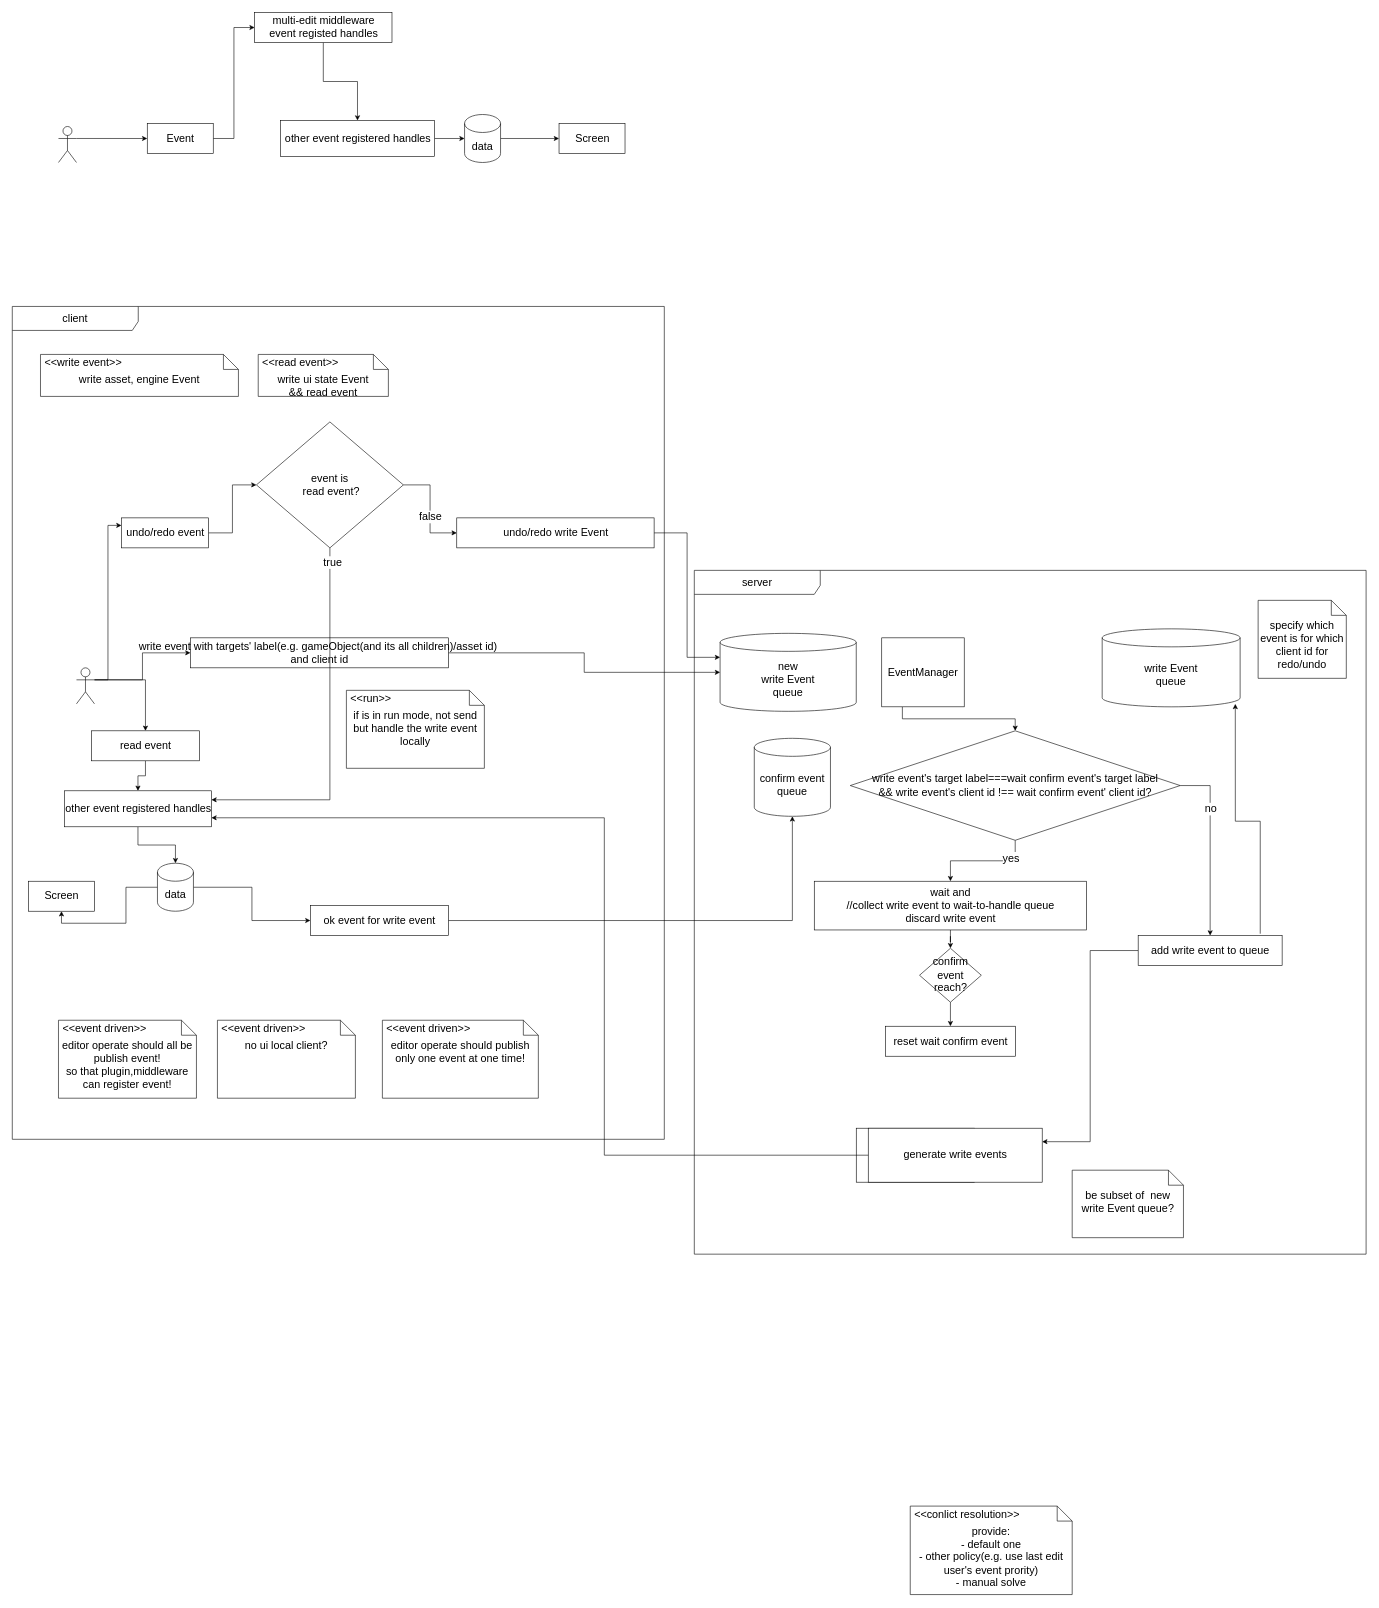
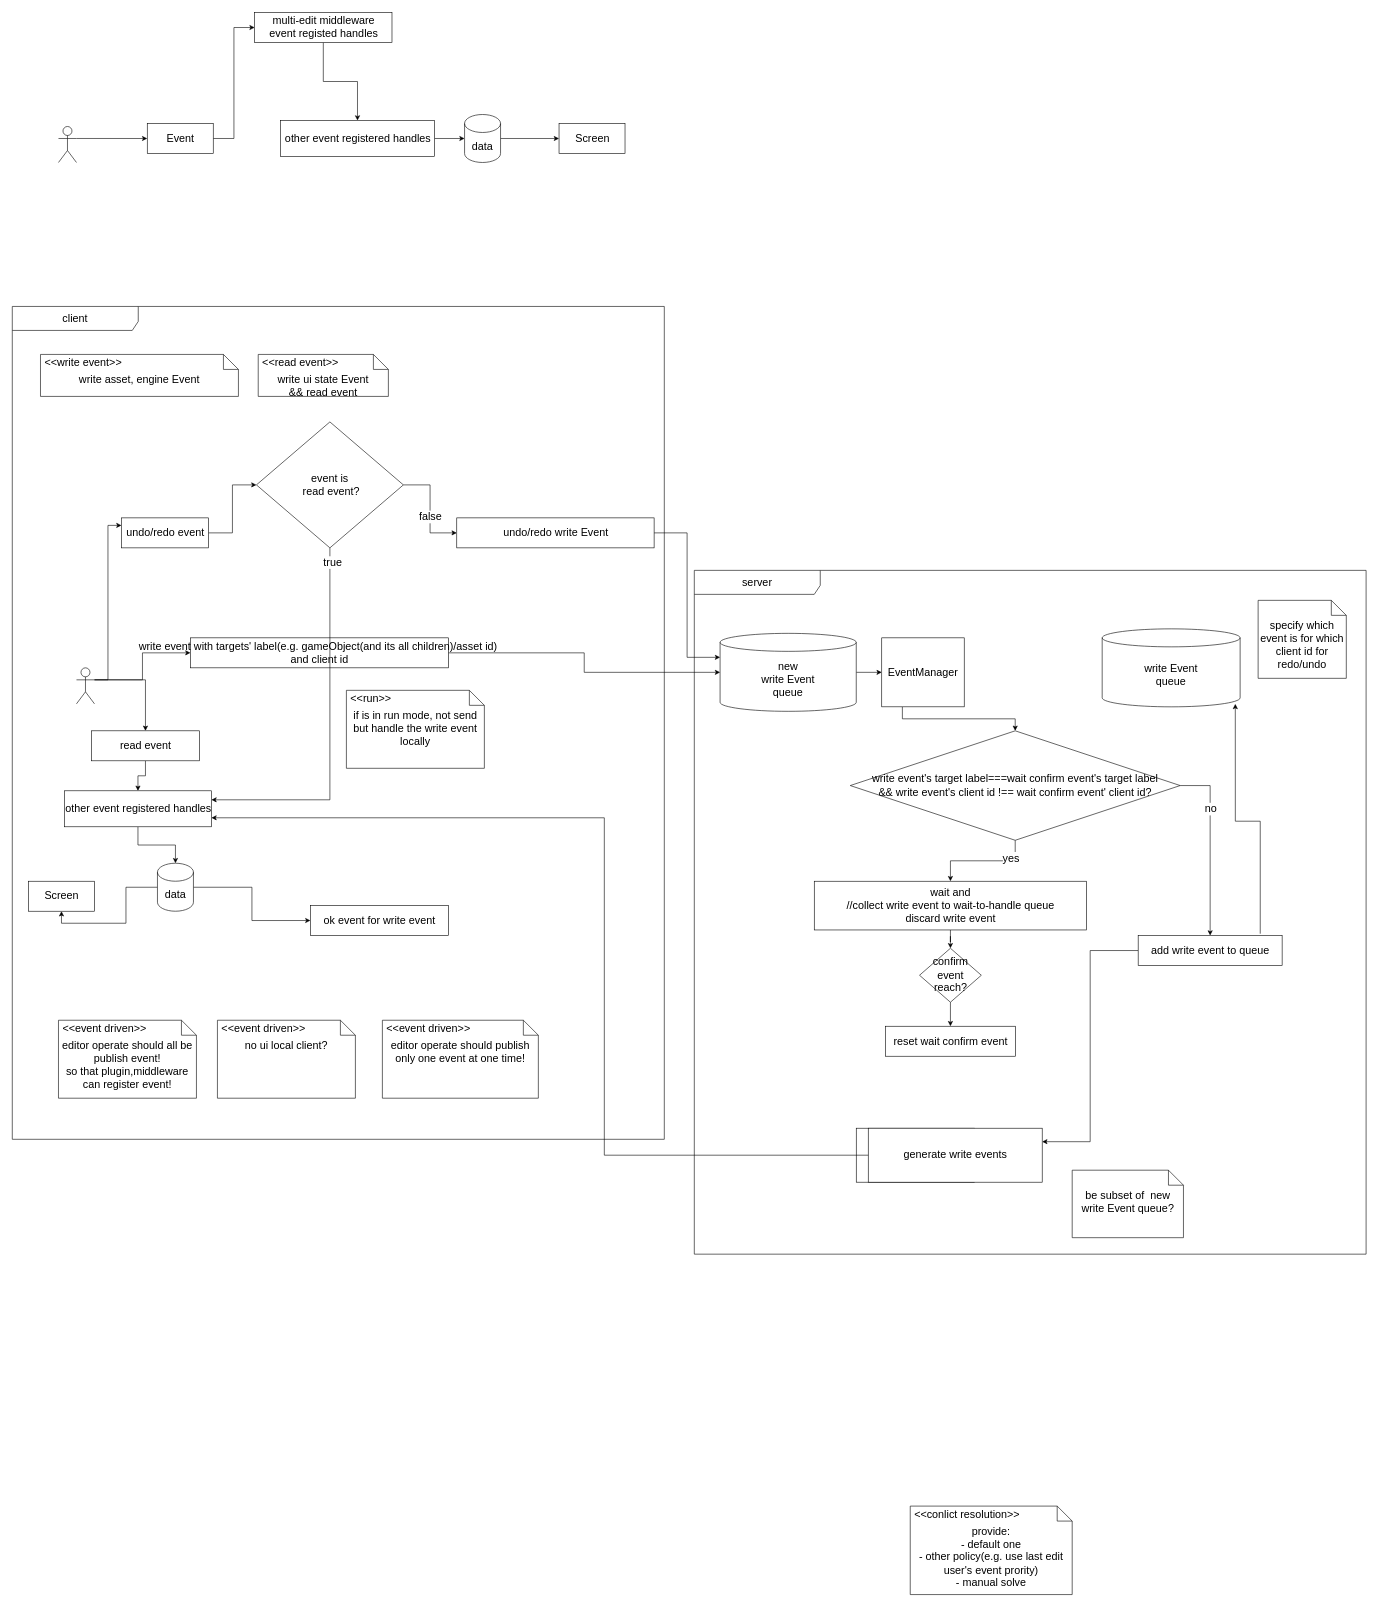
none -> (876, 672)
(793, 777) -> none
(671, 921) -> none
